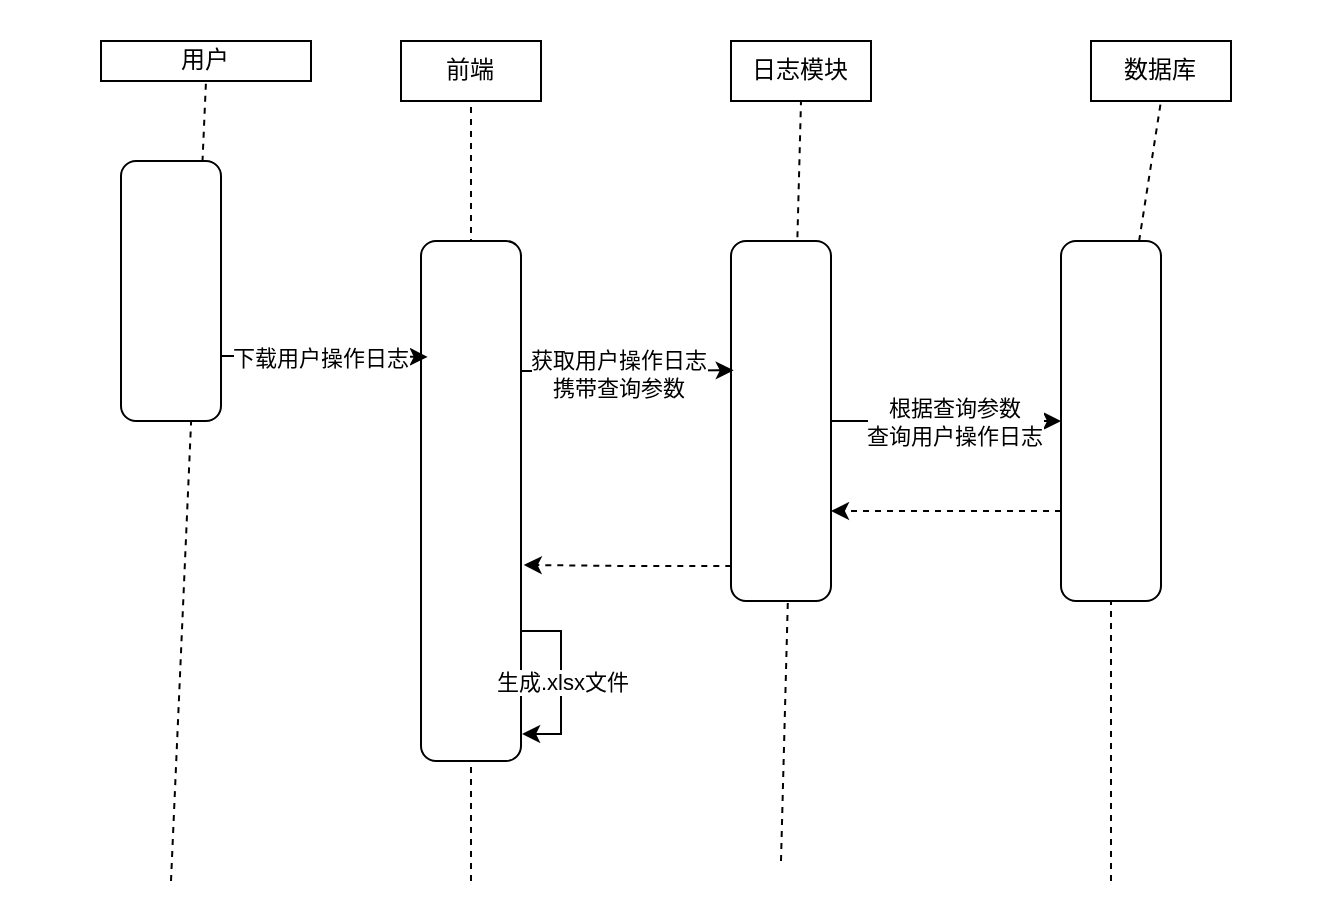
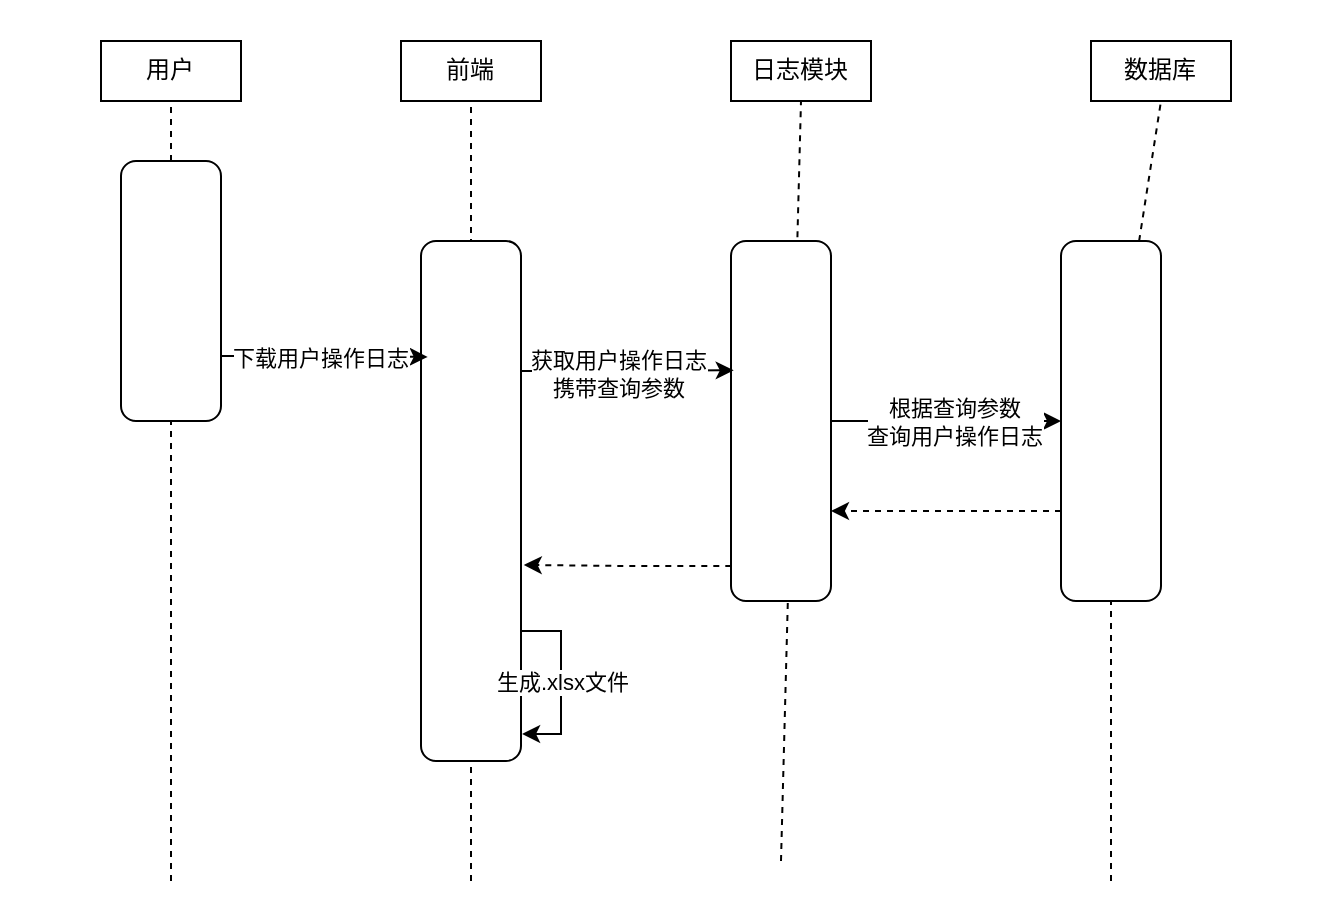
(206, 61) -> (171, 71)
